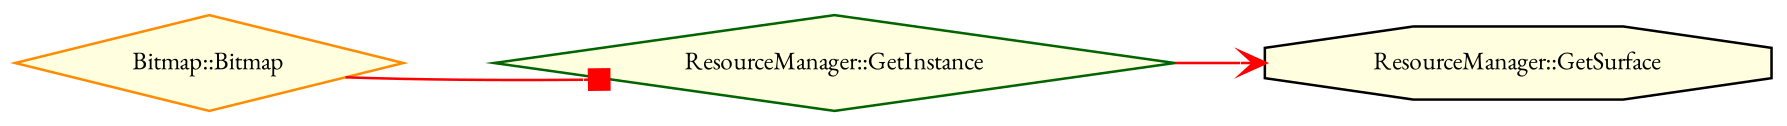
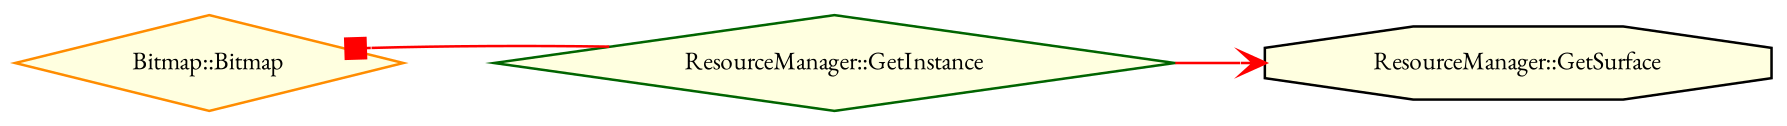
(464, 80) -> (490, 46)
